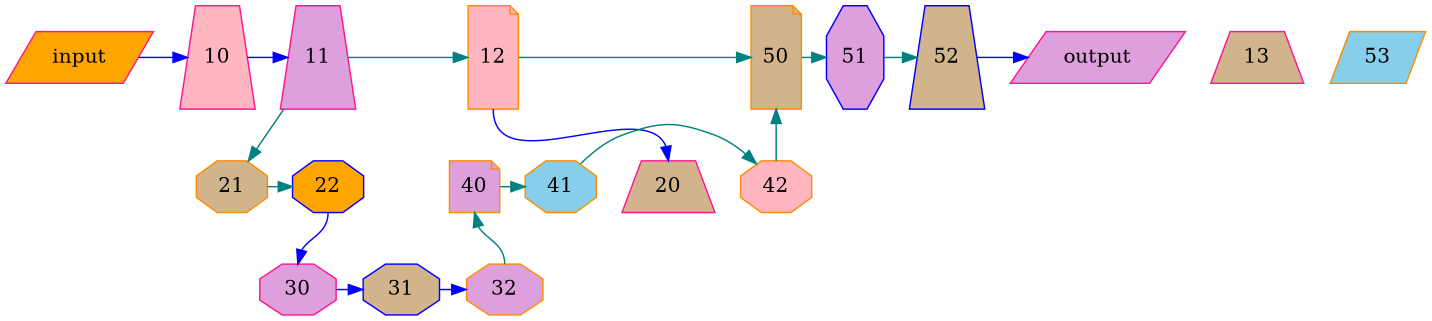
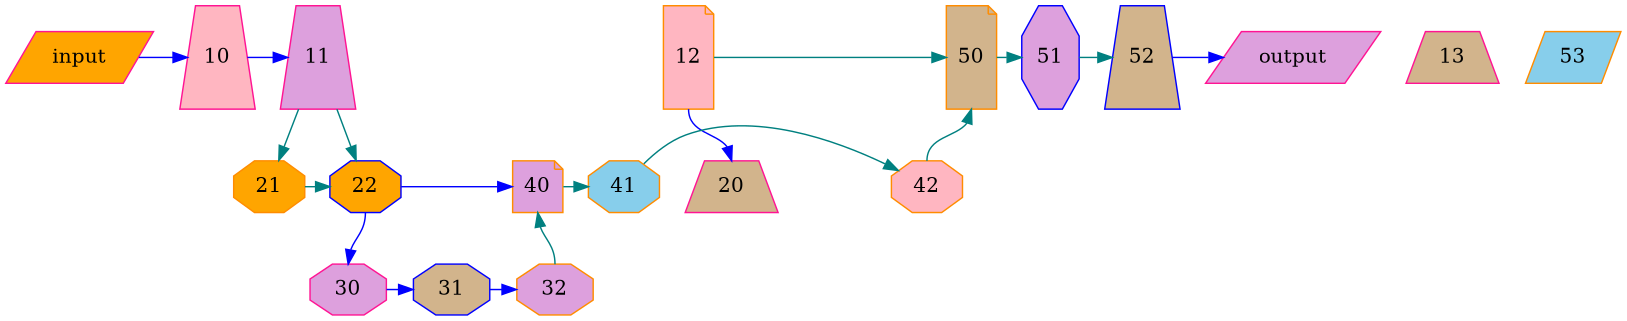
(401, 57) -> (344, 128)
(232, 187) -> (269, 187)
none -> (449, 187)
